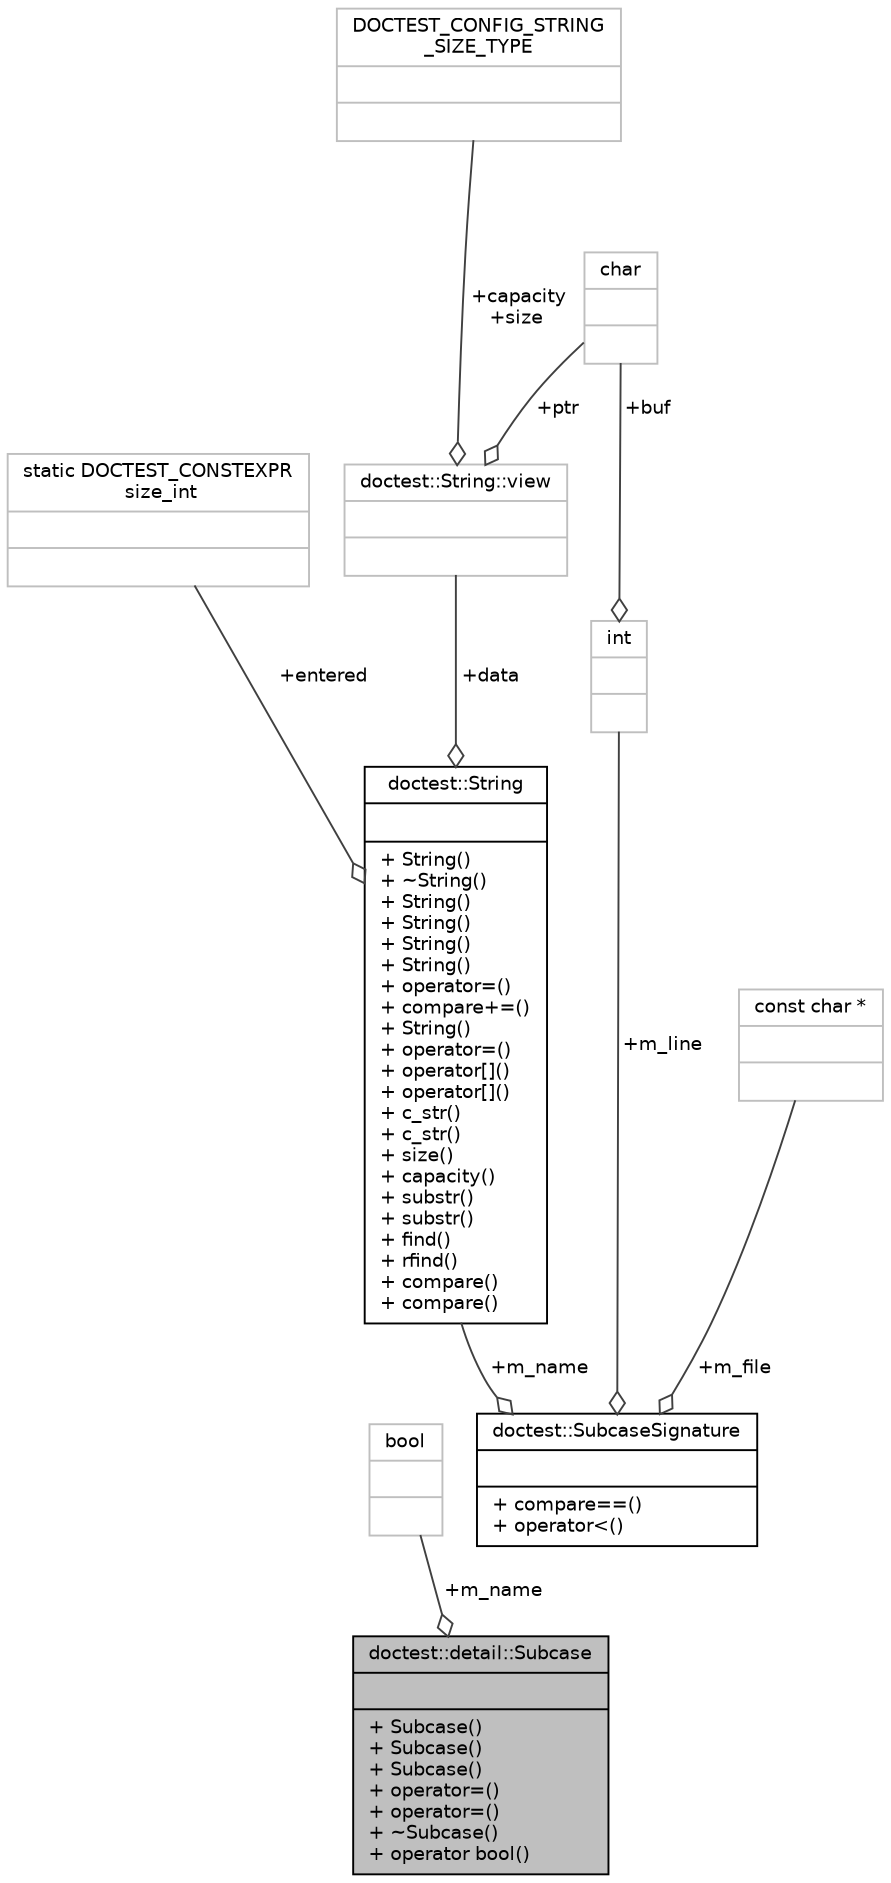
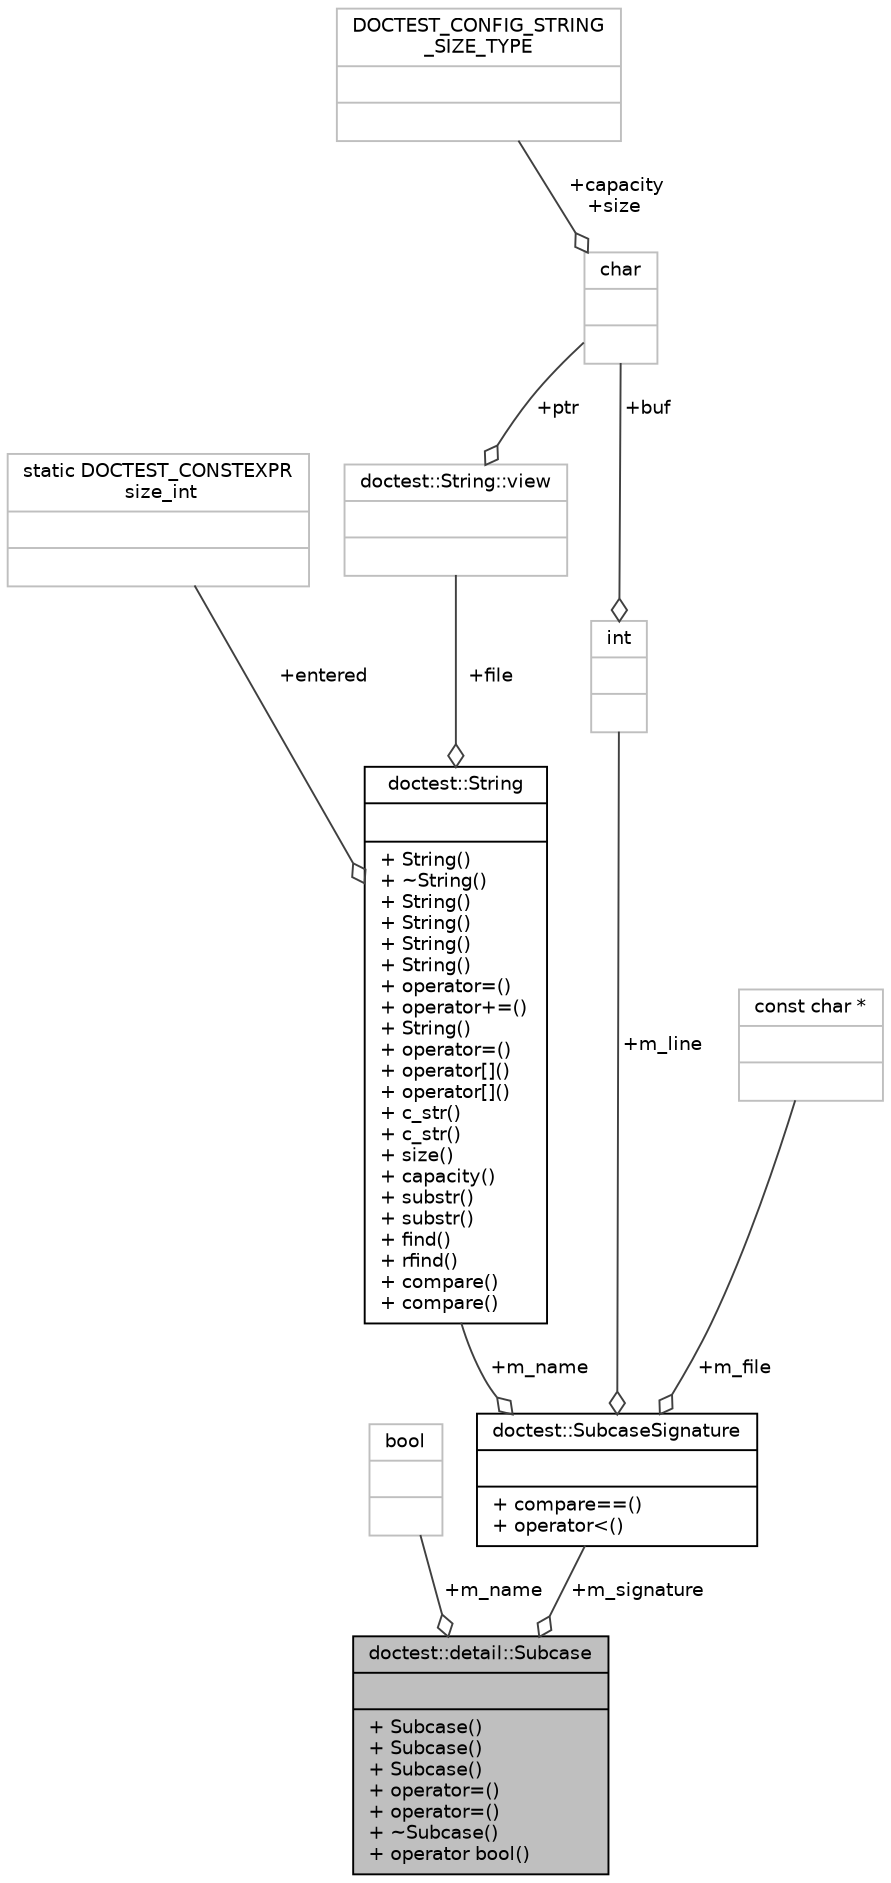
(463, 291) -> (547, 187)
(488, 677) -> (488, 677)
(456, 1008) -> (454, 1008)
none -> (567, 1581)
